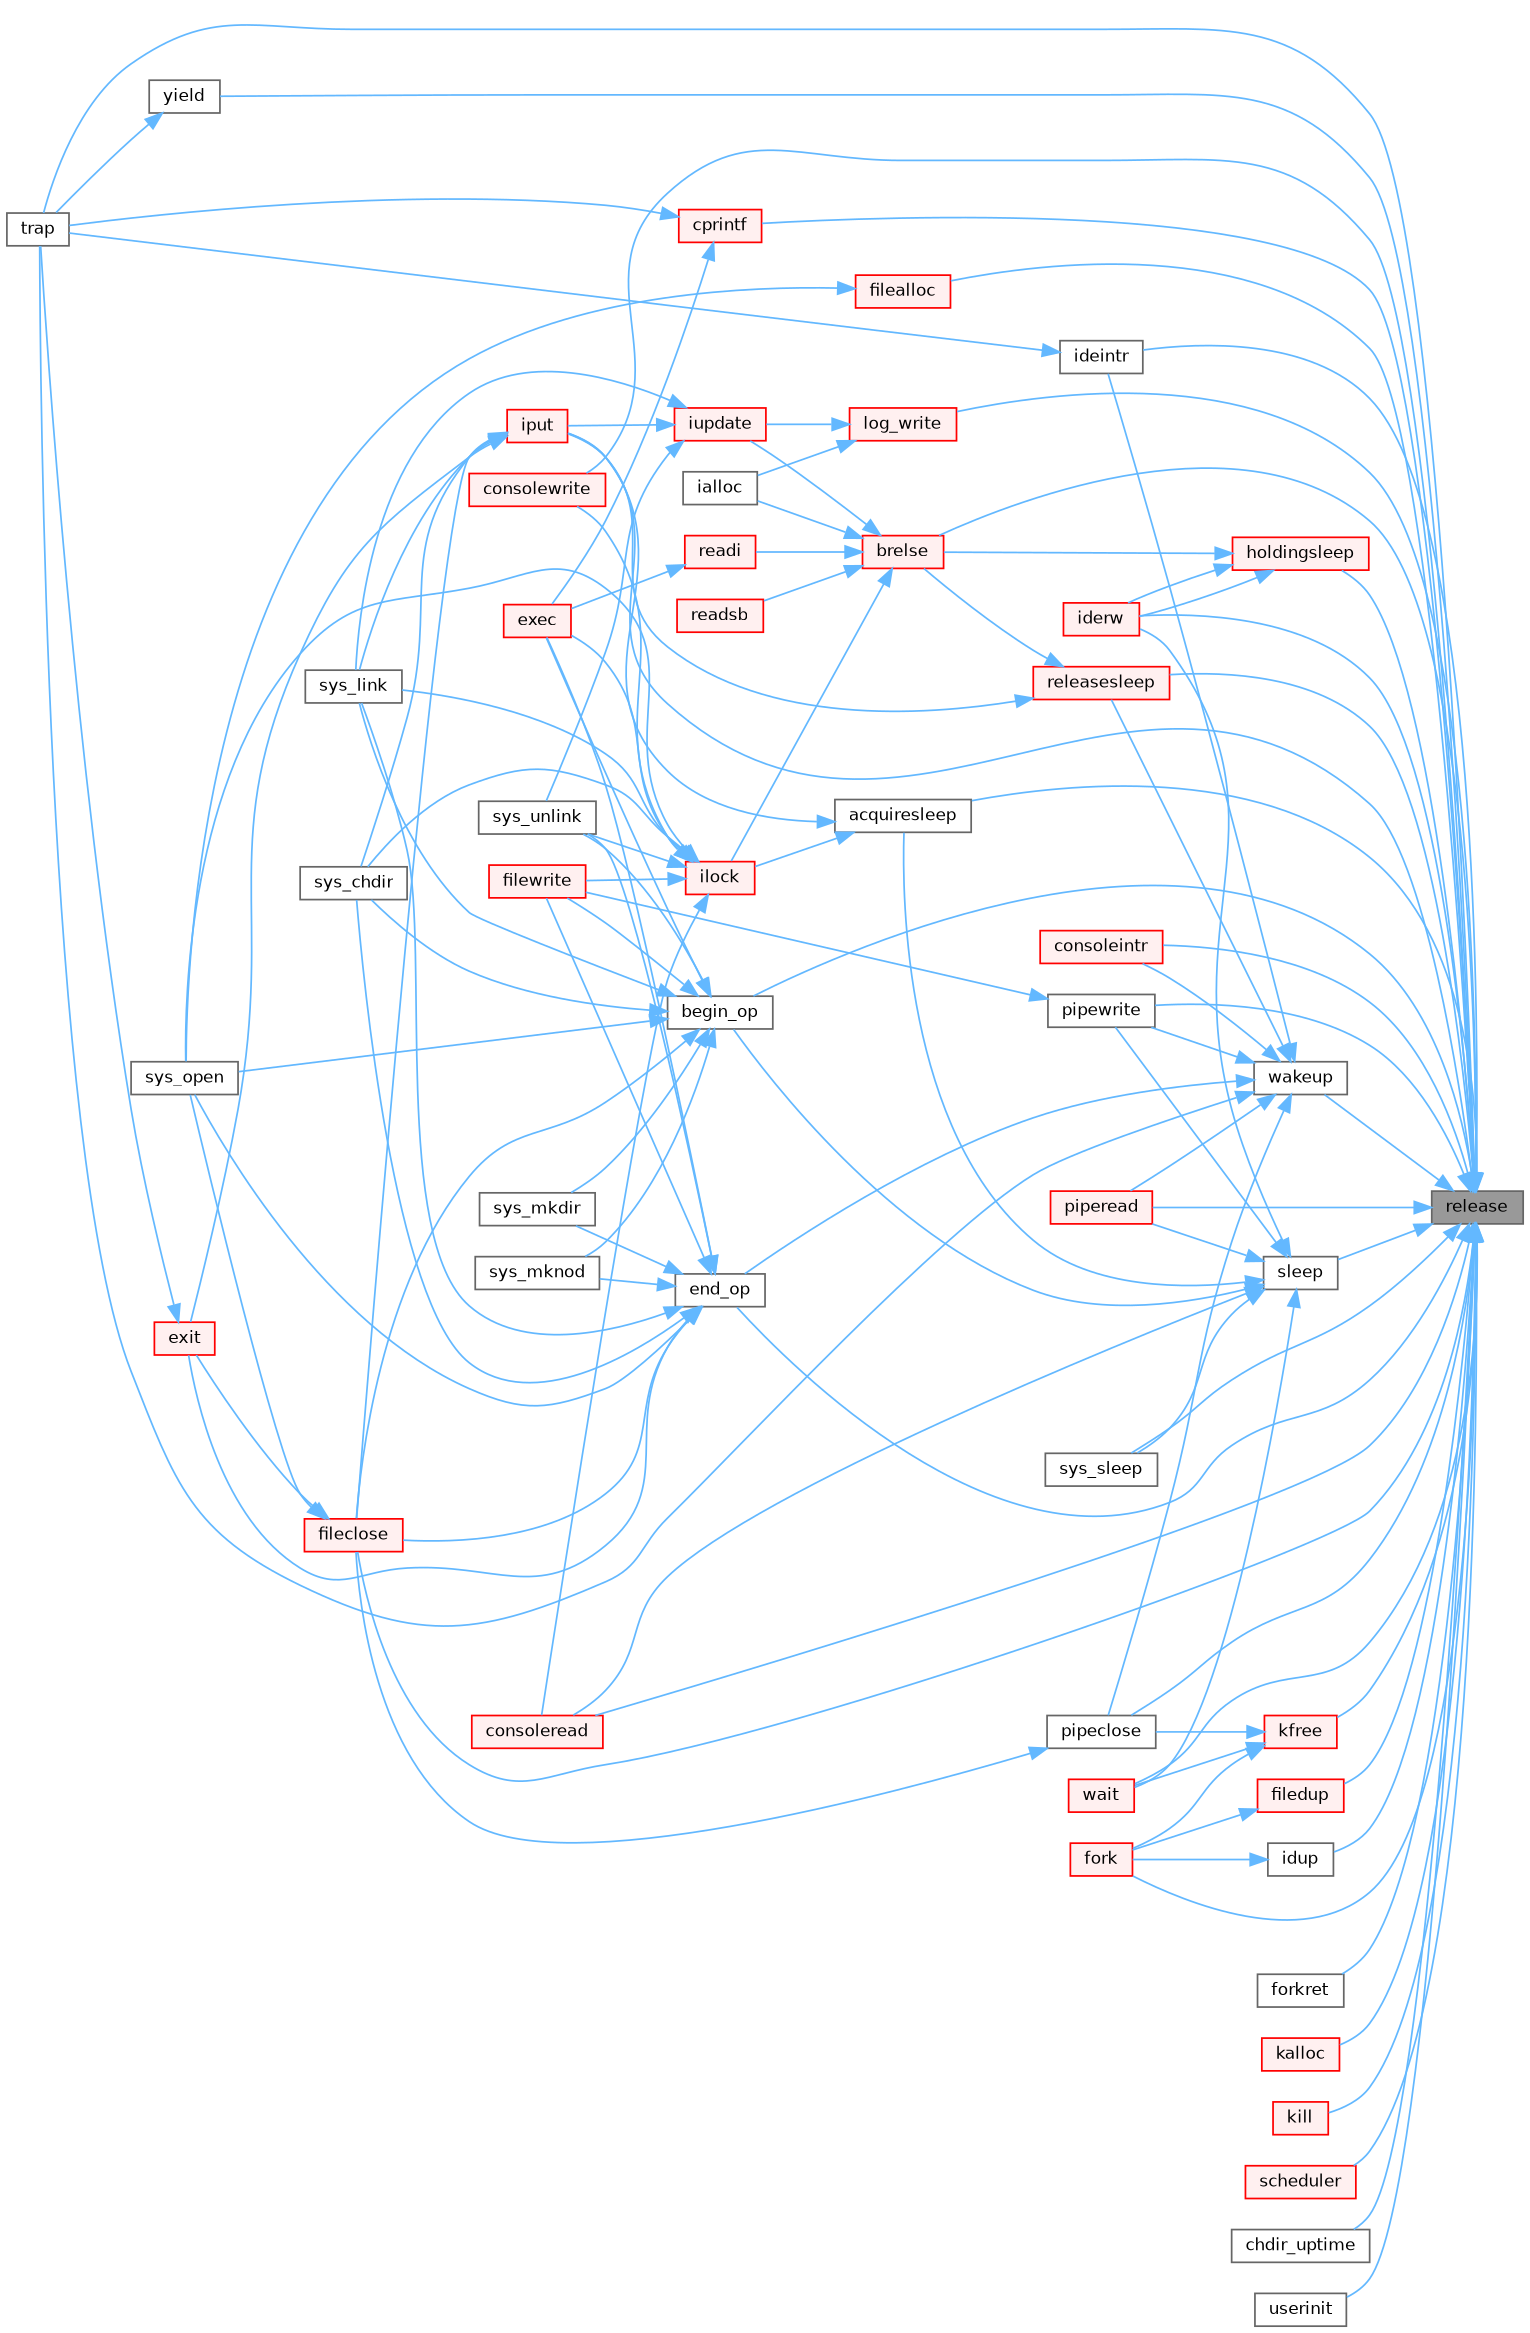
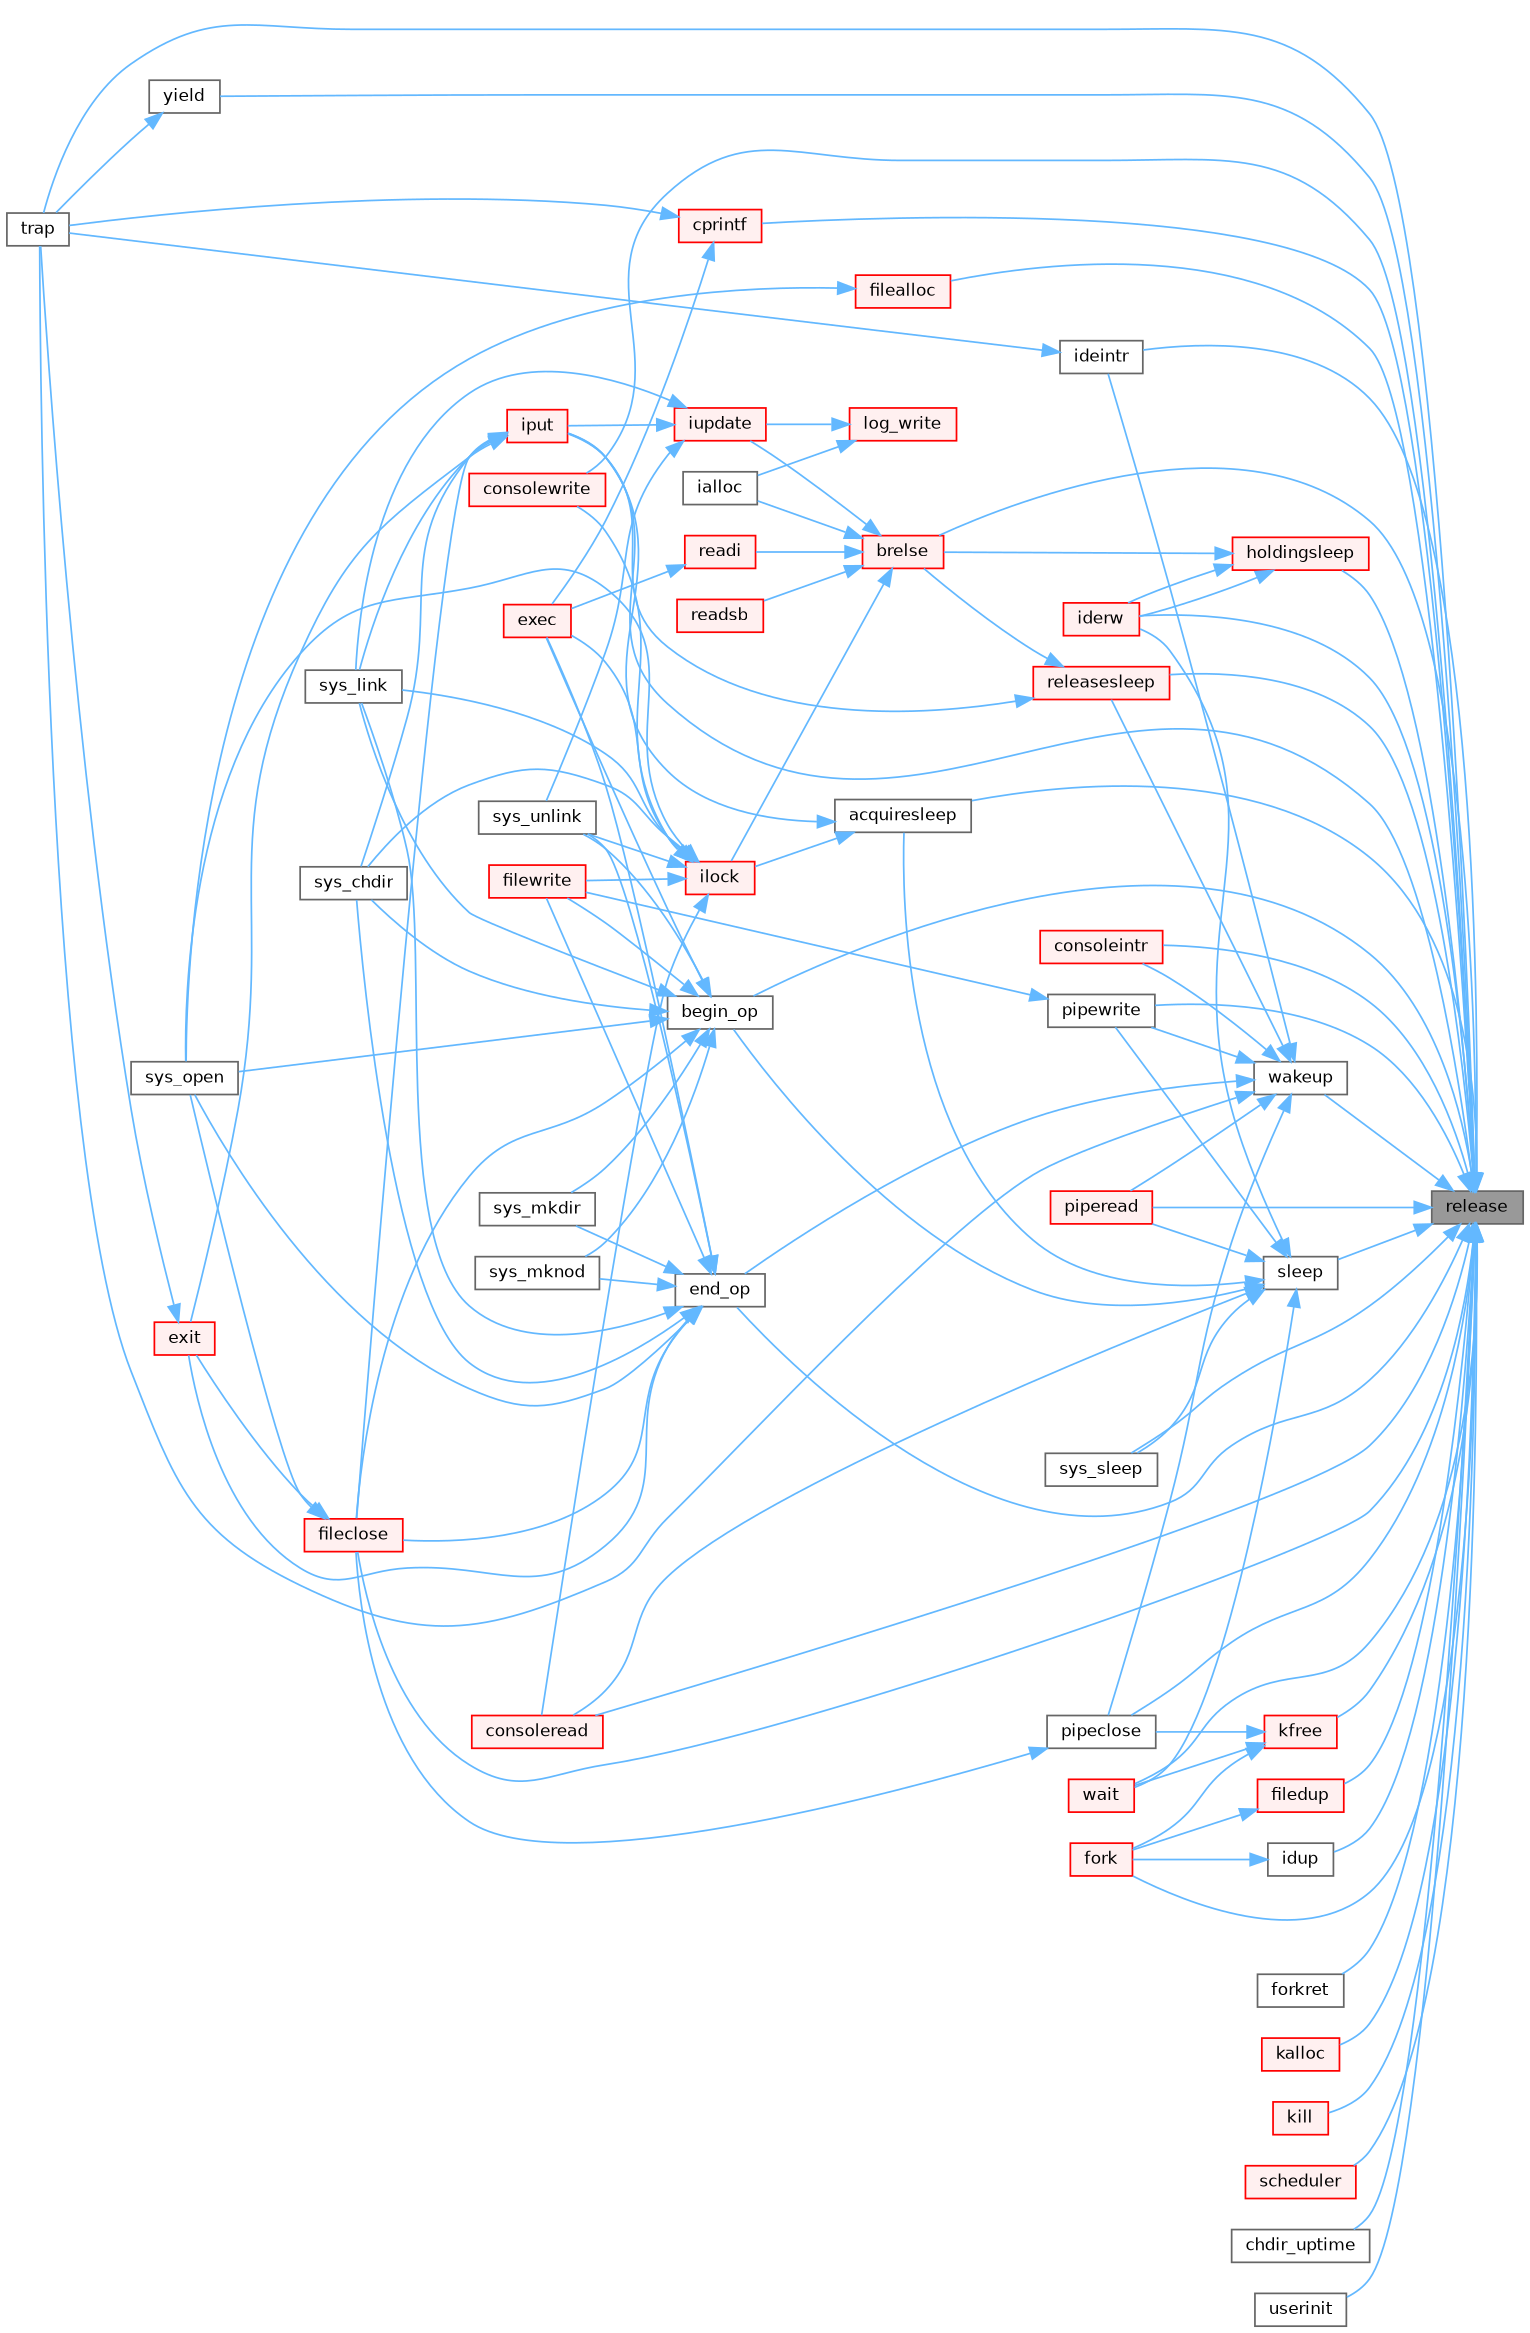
(1400, 520) -> none
